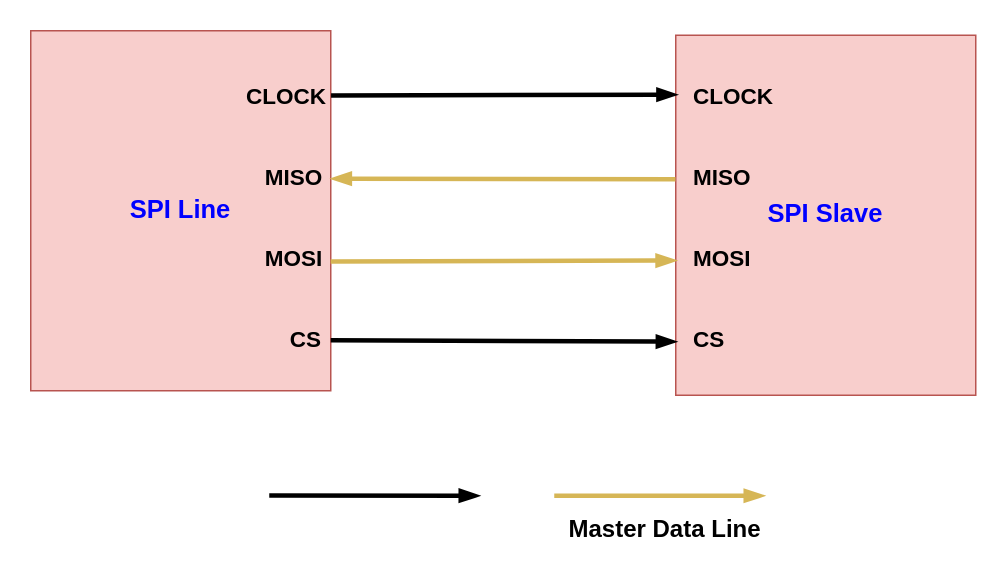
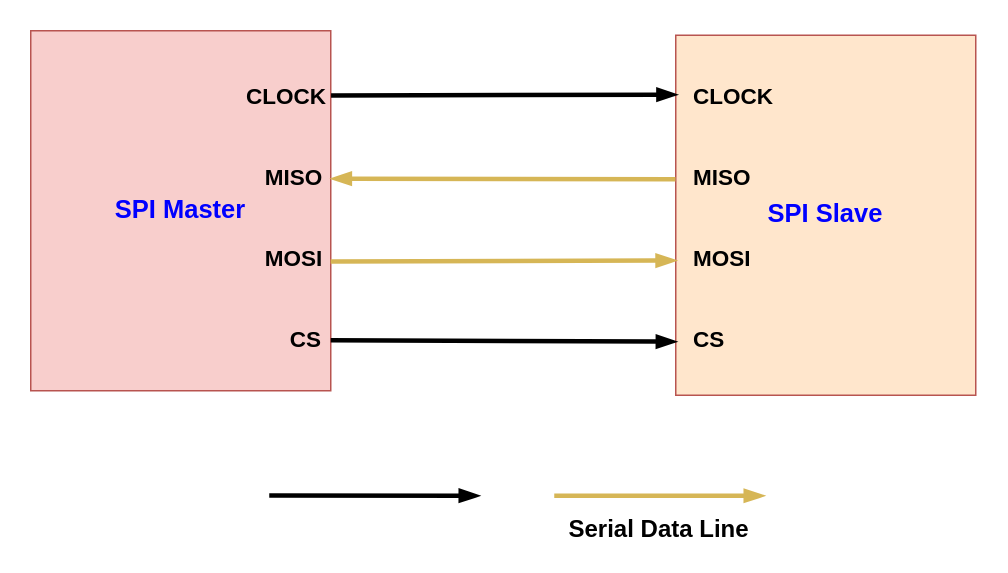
(181, 211) -> (181, 211)
(826, 215) -> (826, 215)
(643, 526) -> (638, 526)
